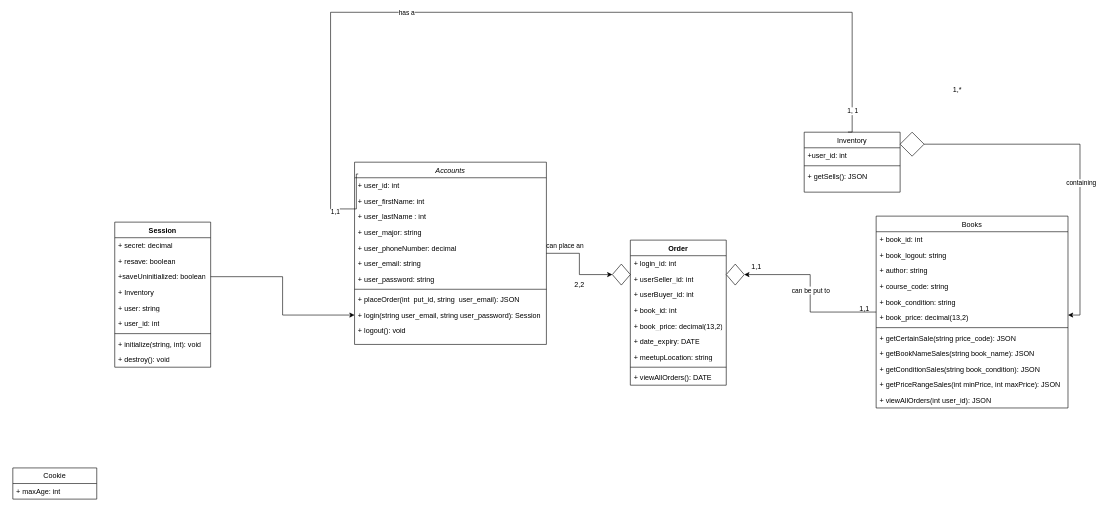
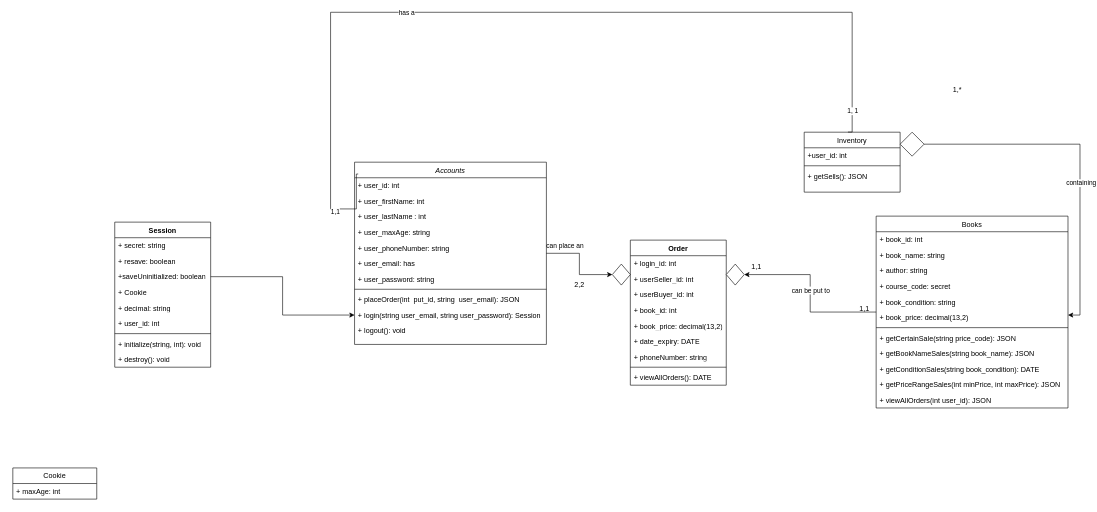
(394, 233) -> (396, 233)
(147, 246) -> (146, 246)
(407, 248) -> (406, 248)
(917, 256) -> (914, 256)
(392, 264) -> (387, 264)
(918, 287) -> (919, 287)
(139, 293) -> (132, 293)
(142, 309) -> (147, 309)
(678, 358) -> (672, 358)
(967, 370) -> (967, 370)
